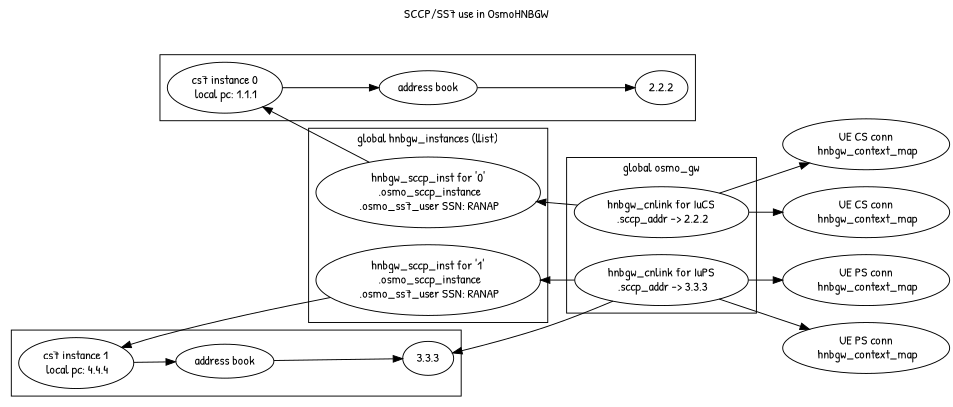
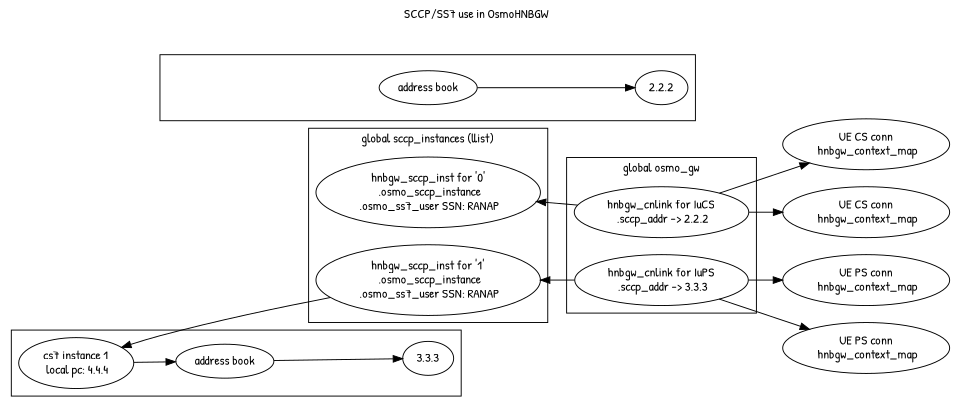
(225, 88) -> none
(428, 139) -> (428, 139)
(539, 329) -> none
